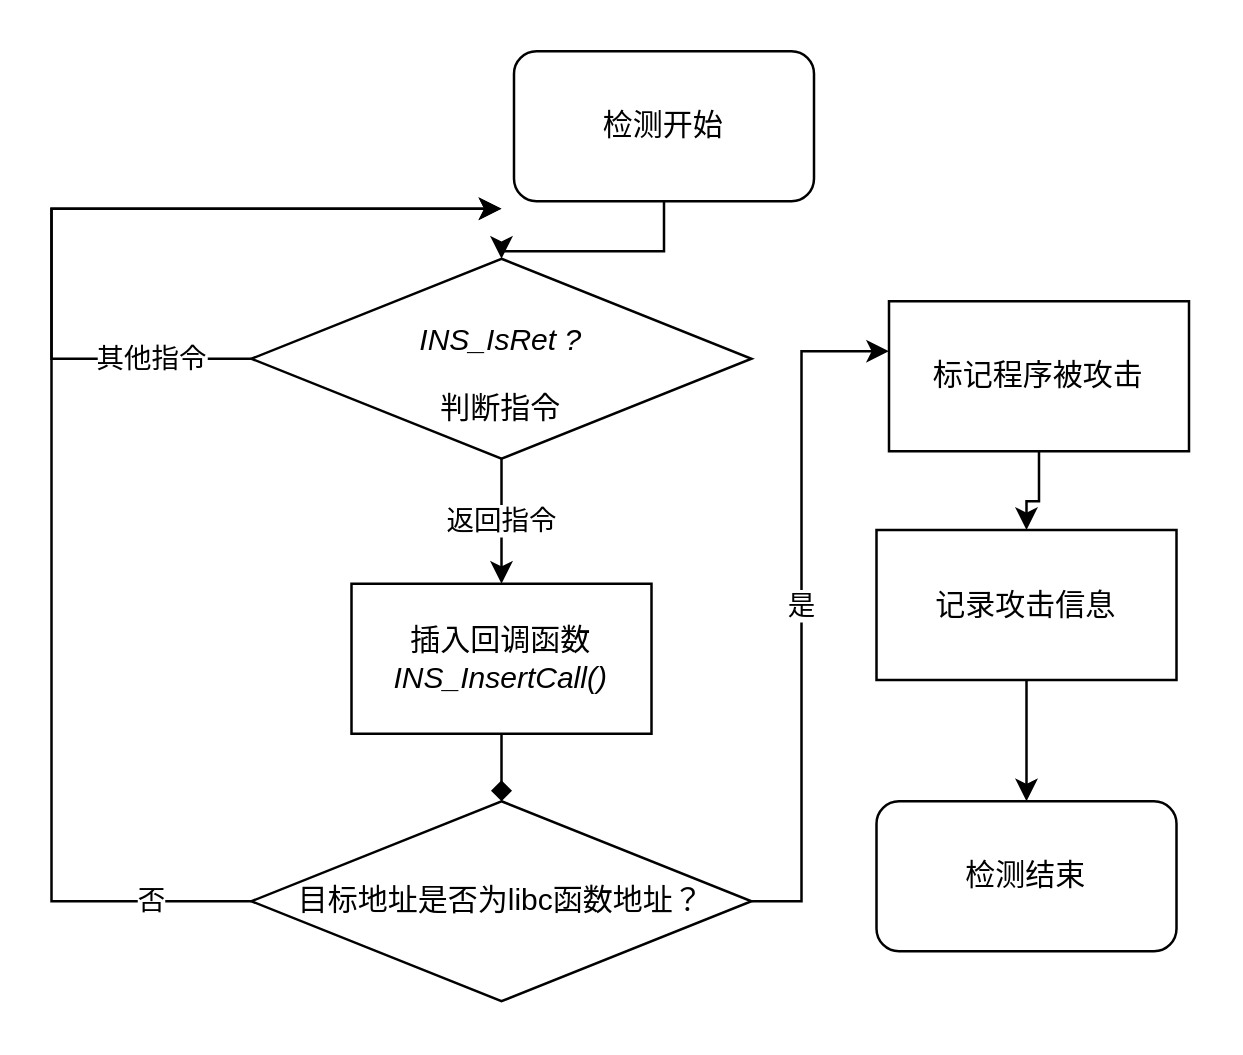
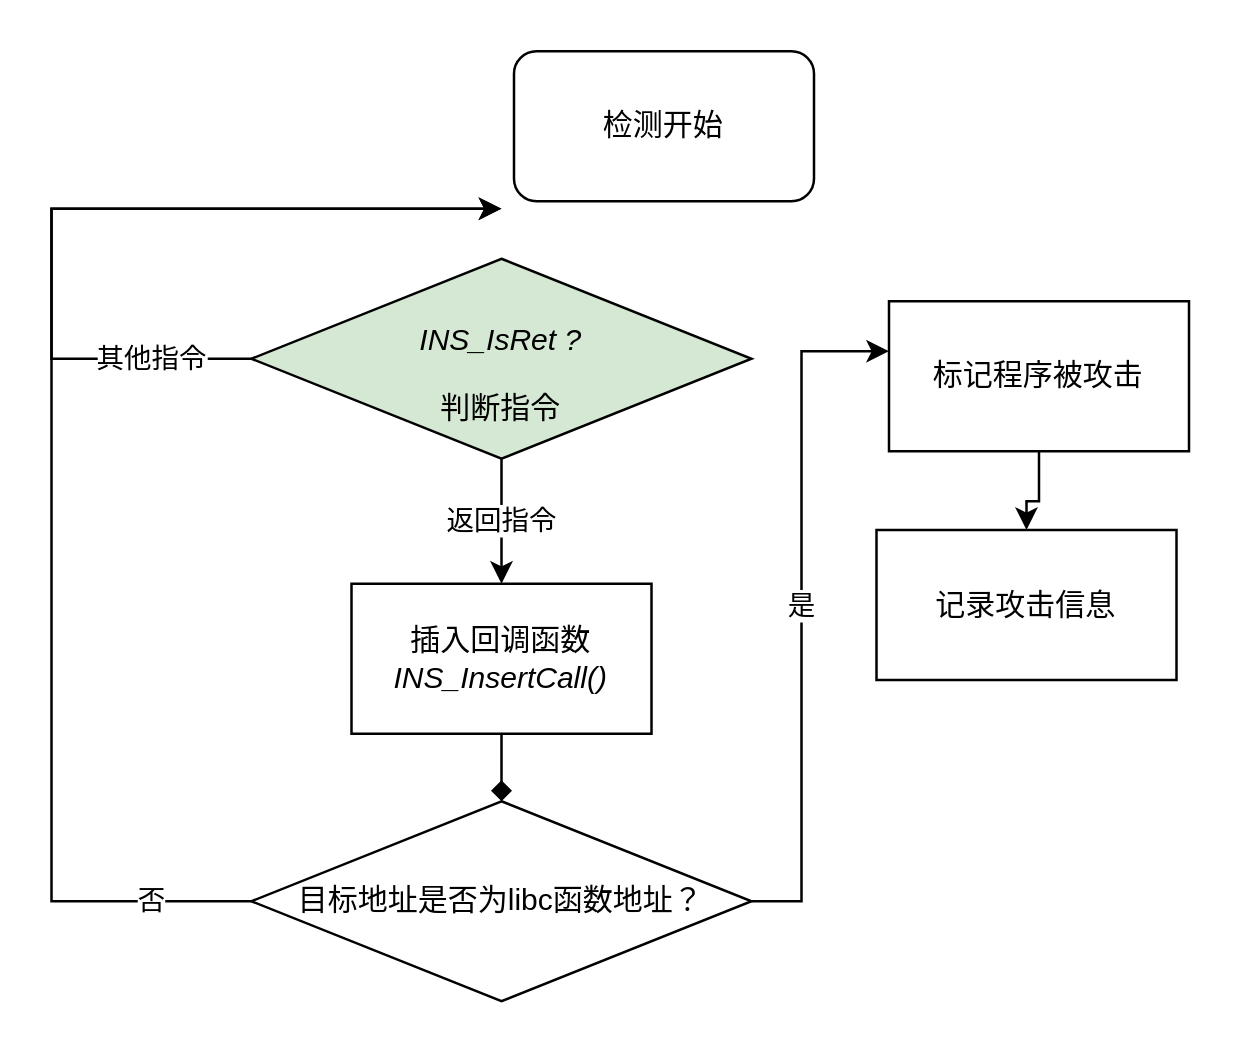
(604, 251) -> none
(501, 359) -> (501, 359)
(1026, 732) -> none
(1026, 876) -> none
